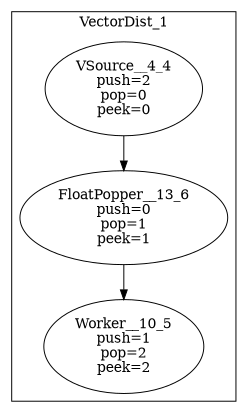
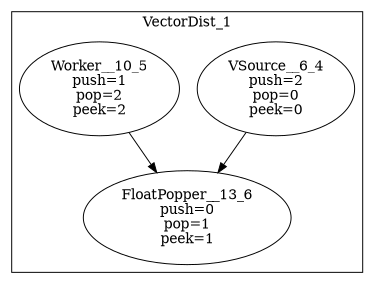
(124, 89) -> (276, 89)
(124, 277) -> (140, 148)
